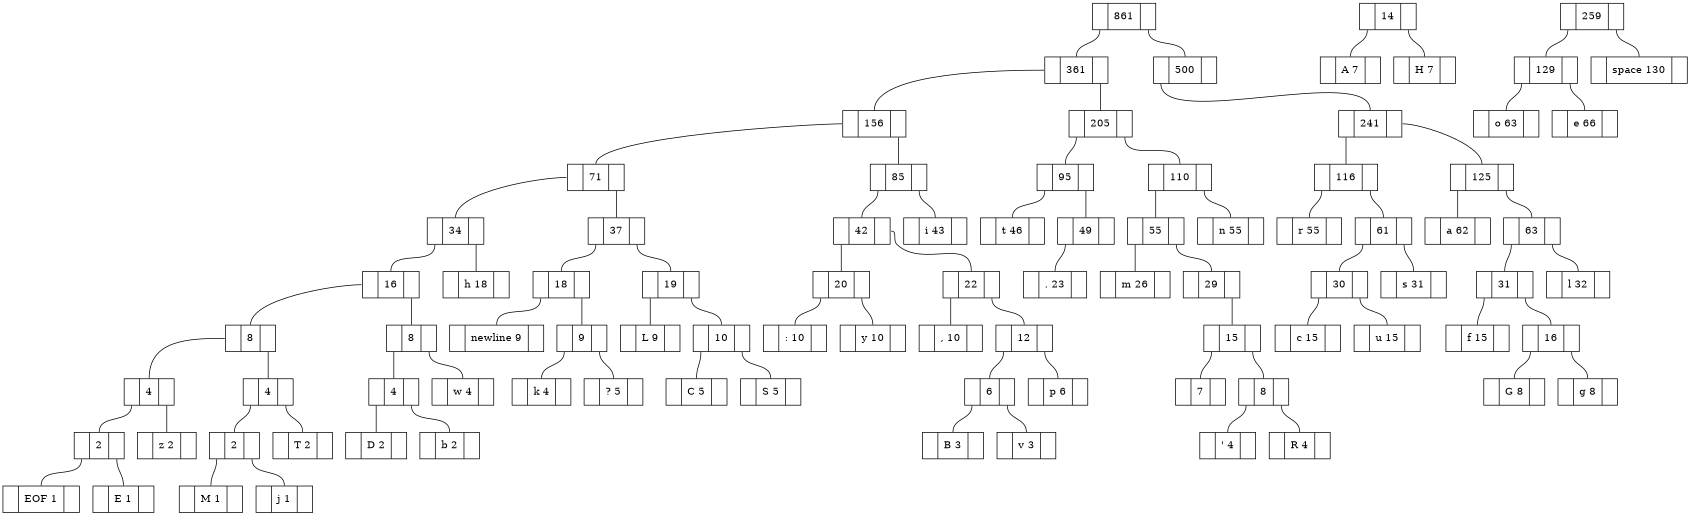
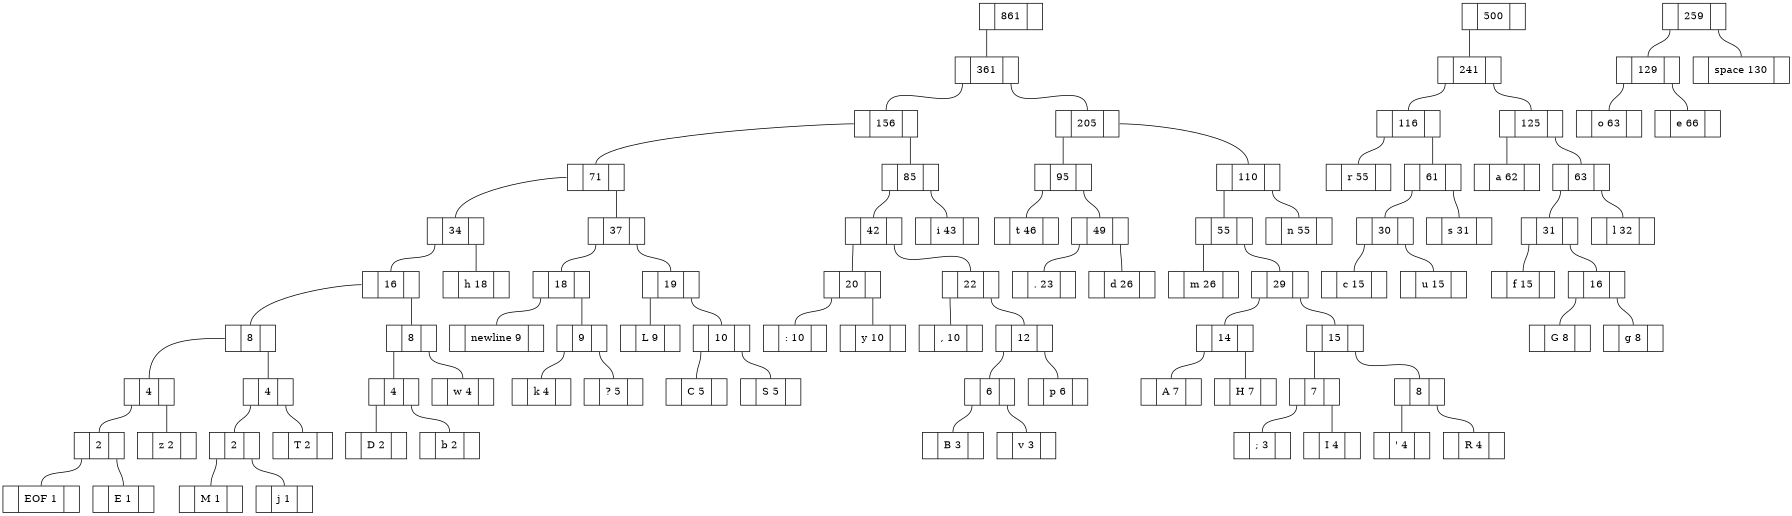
(1167, 43) -> none
none -> (1122, 285)
none -> (1242, 312)
none -> (1262, 446)
none -> (1332, 446)
